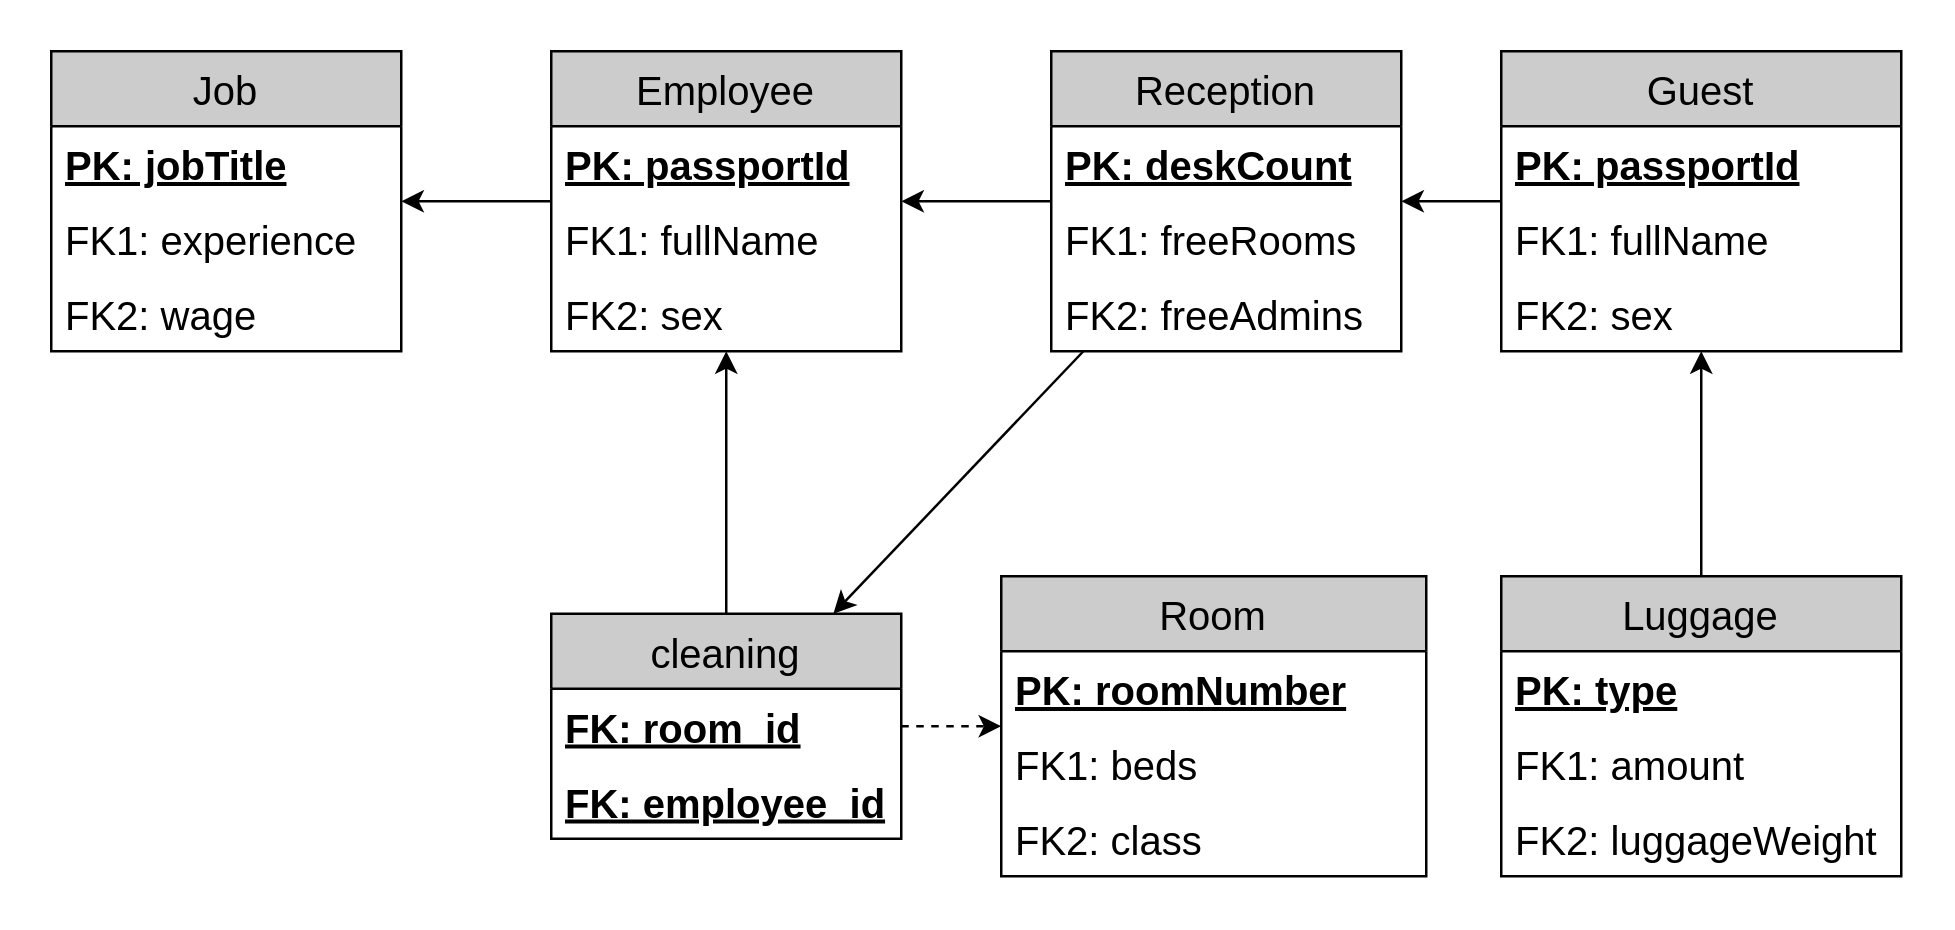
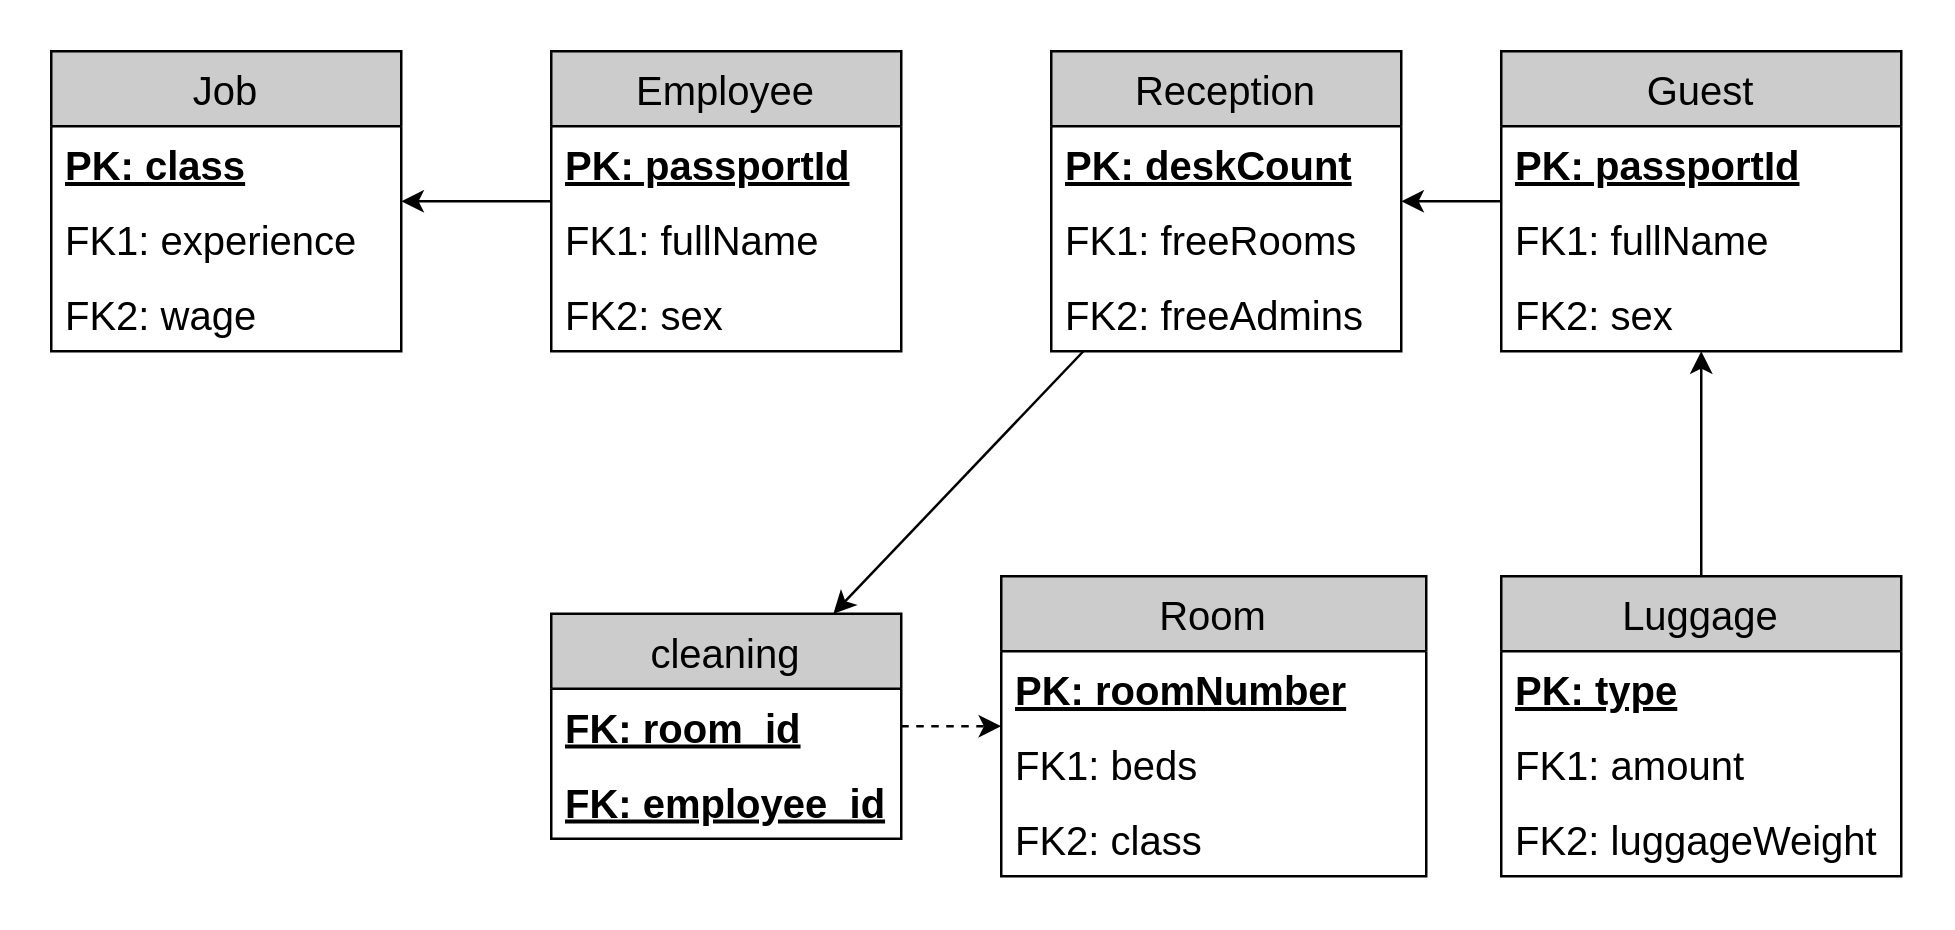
(179, 167) -> (150, 167)
(982, 201) -> none
(726, 490) -> none
